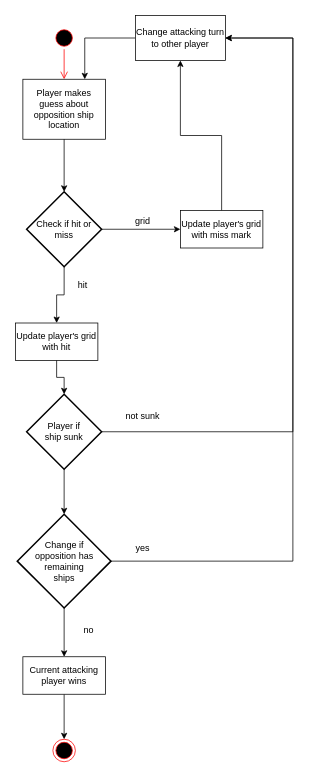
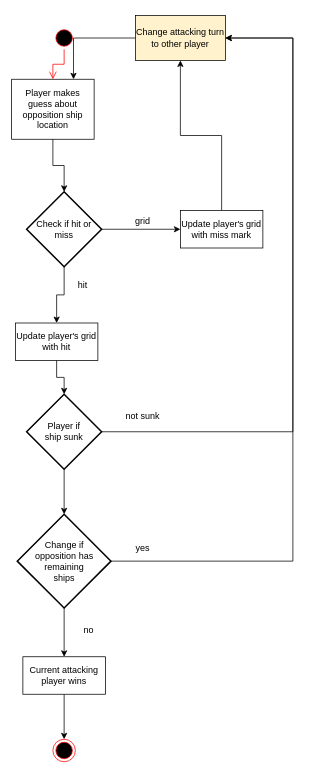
(180, 38) -> (180, 38)
(64, 109) -> (53, 109)
